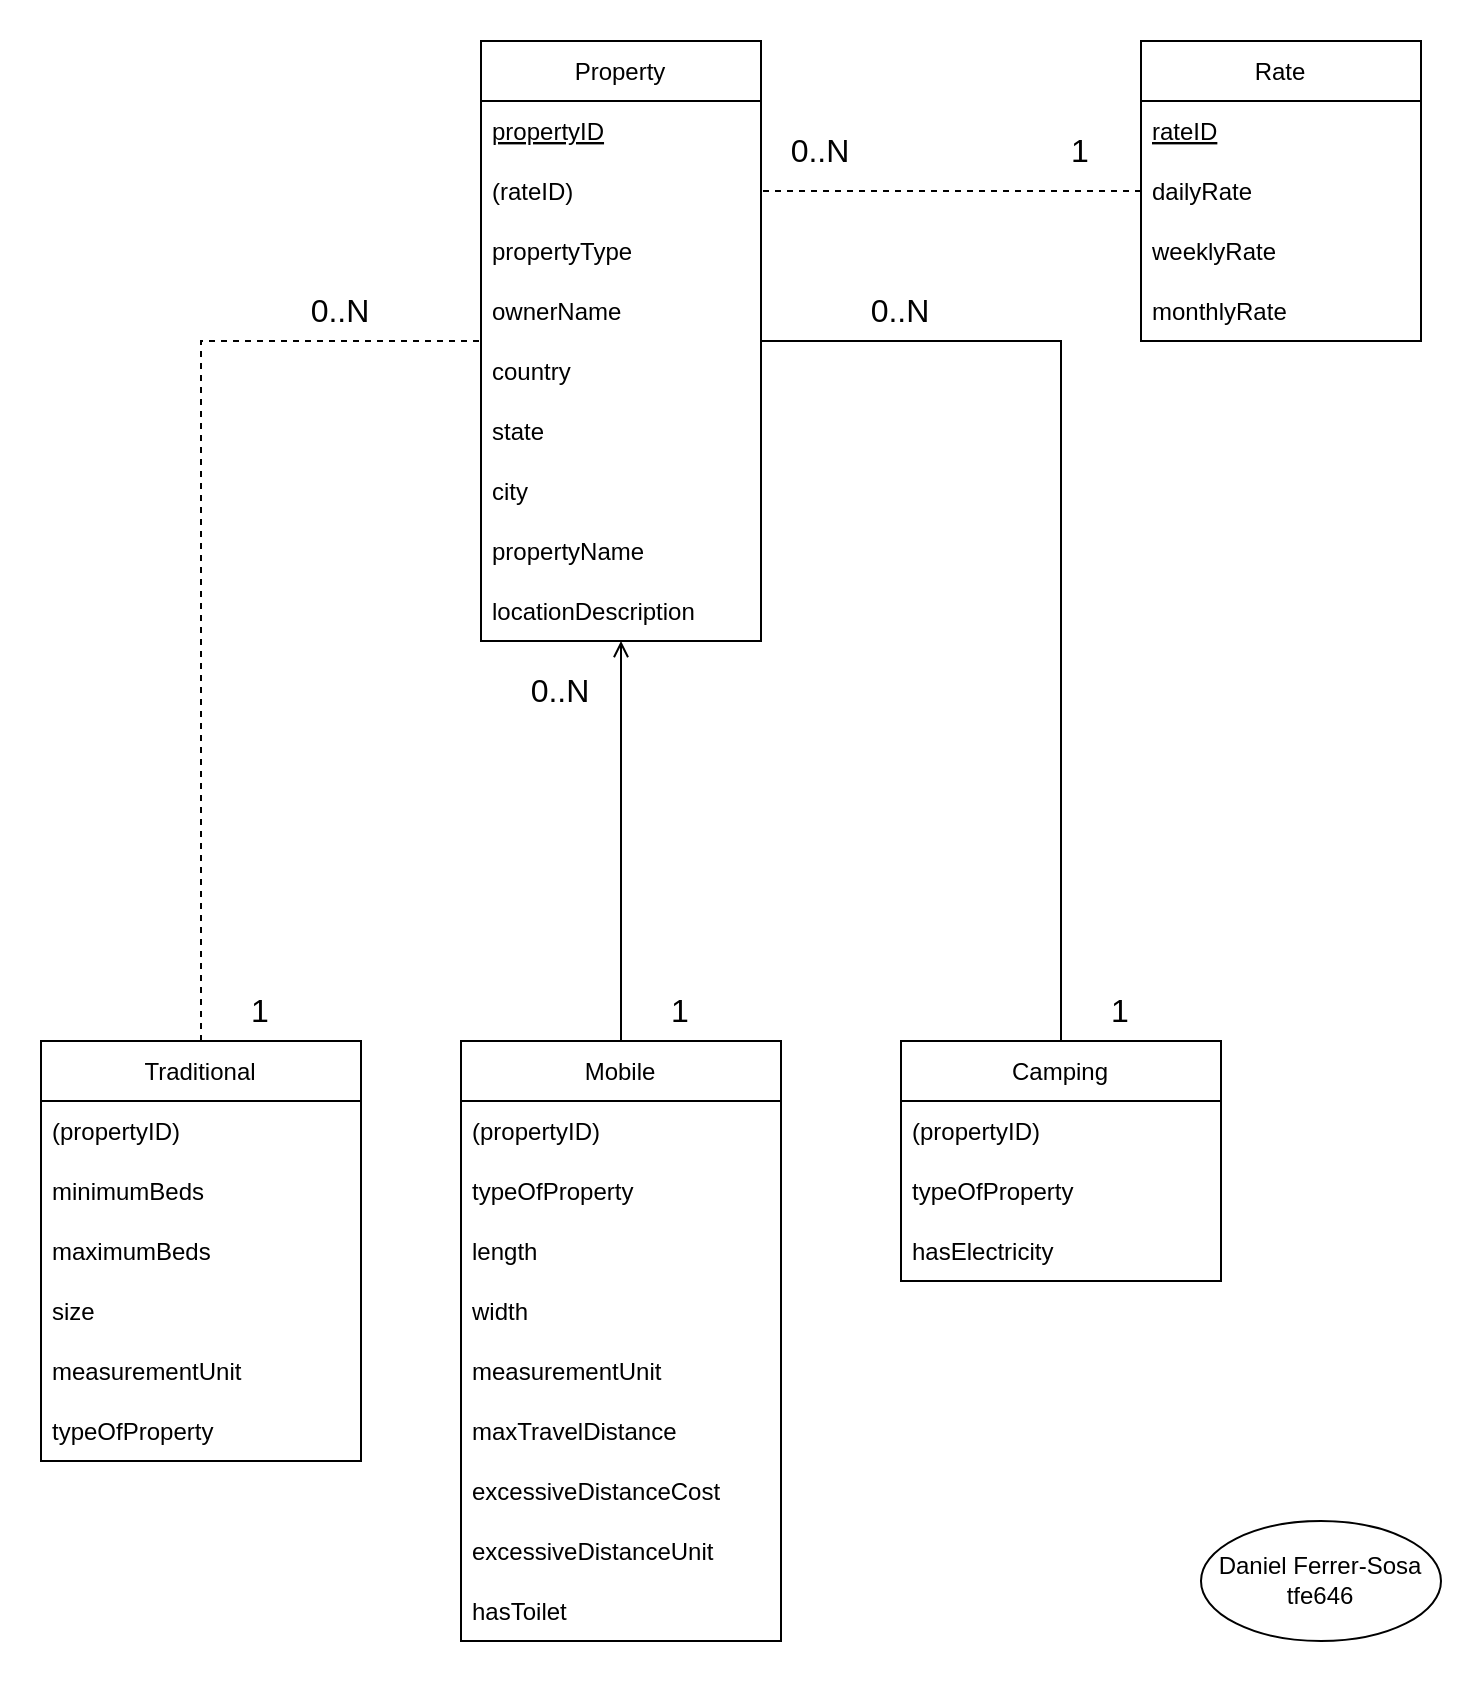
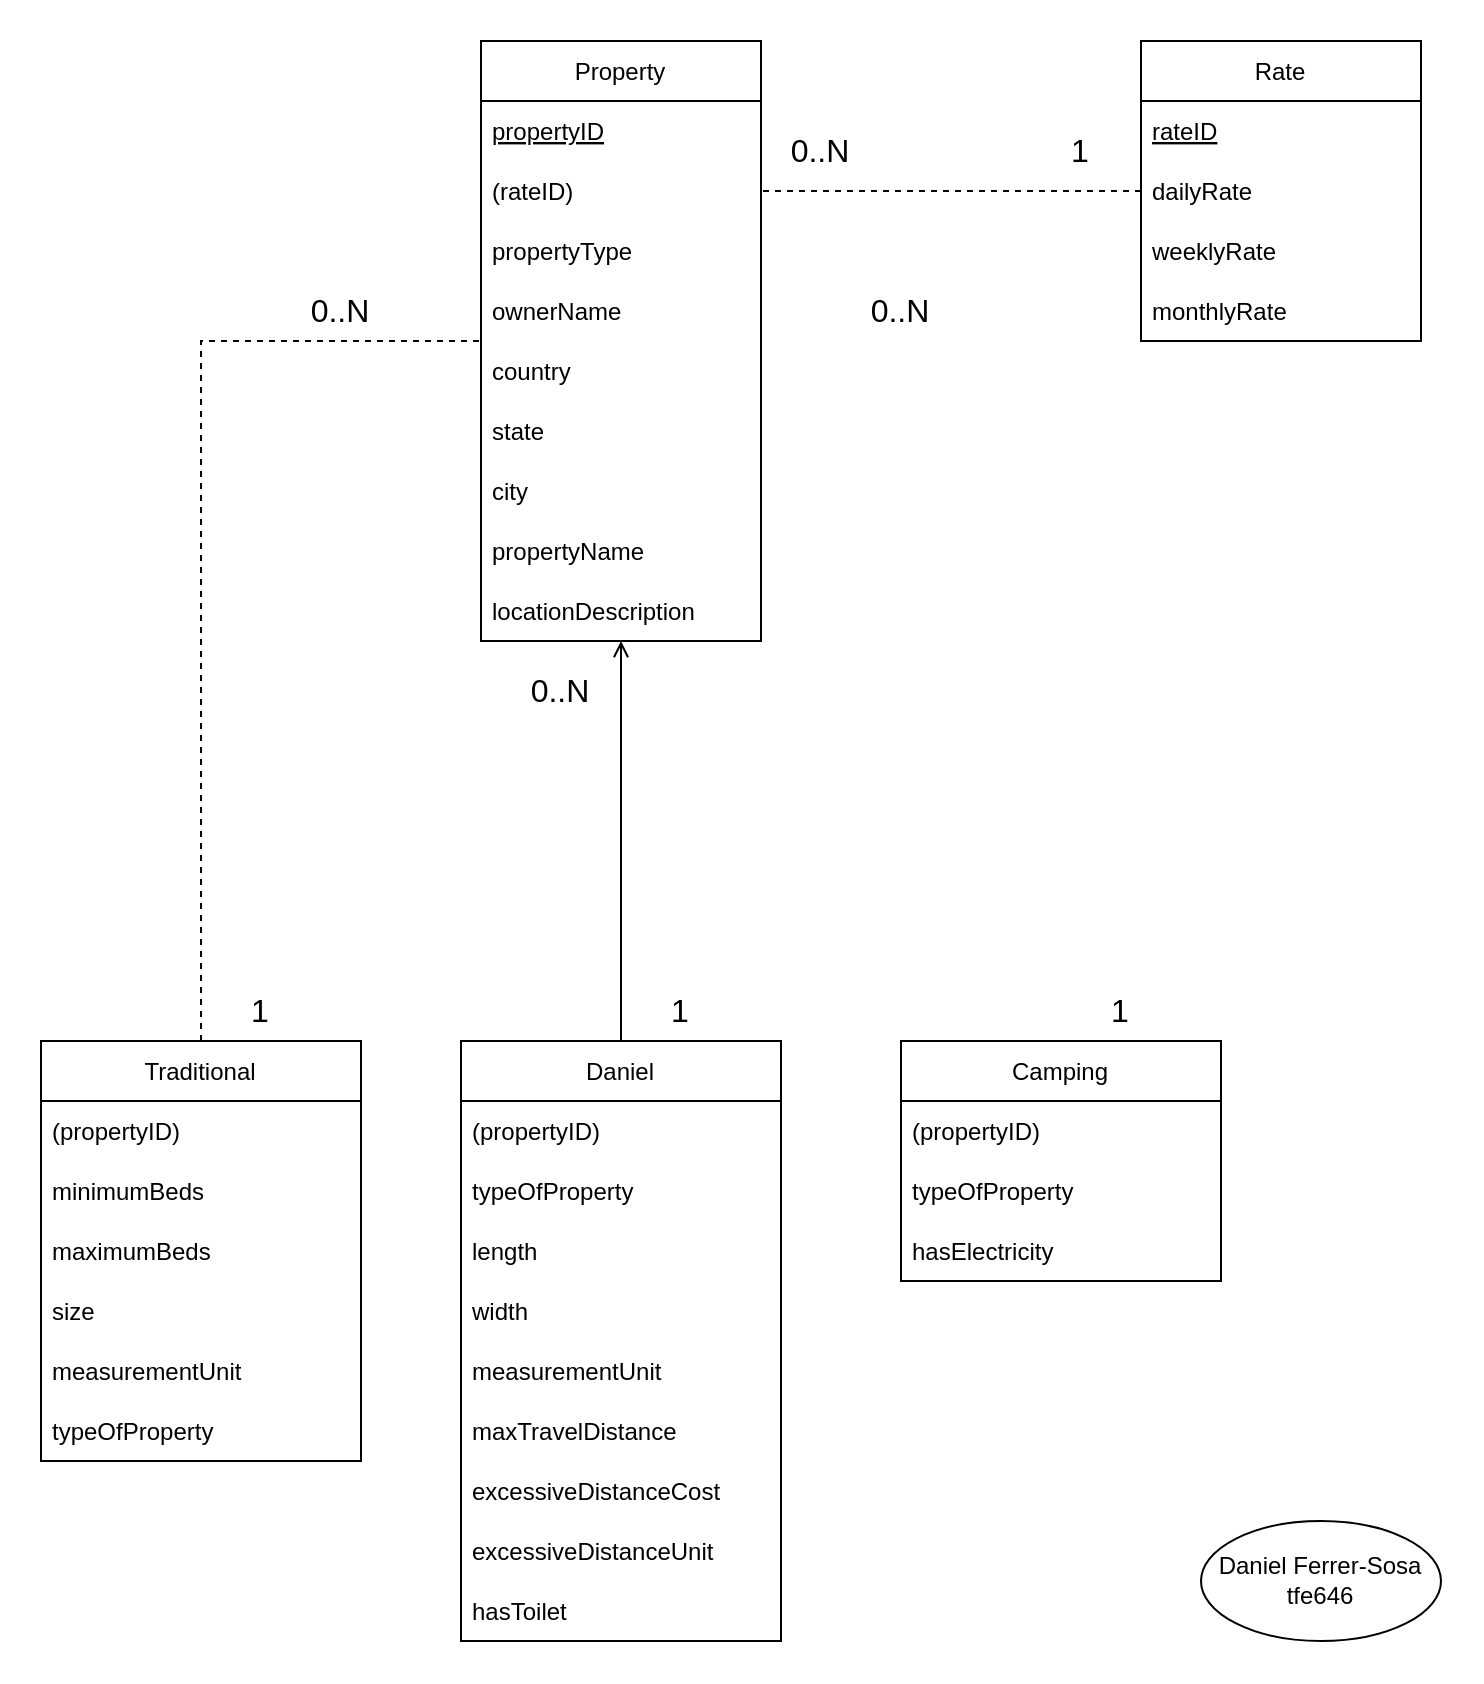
(1061, 543) -> none
(620, 1072) -> (620, 1072)
